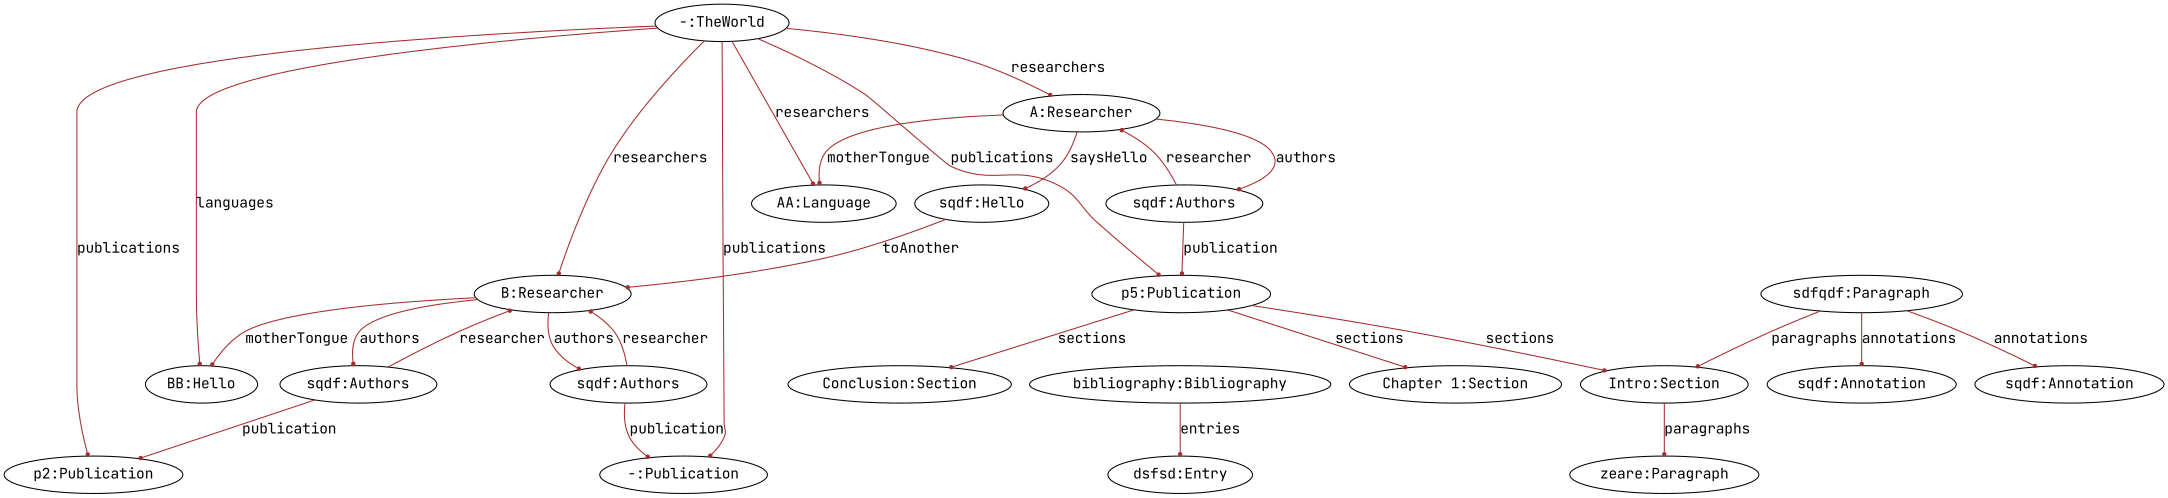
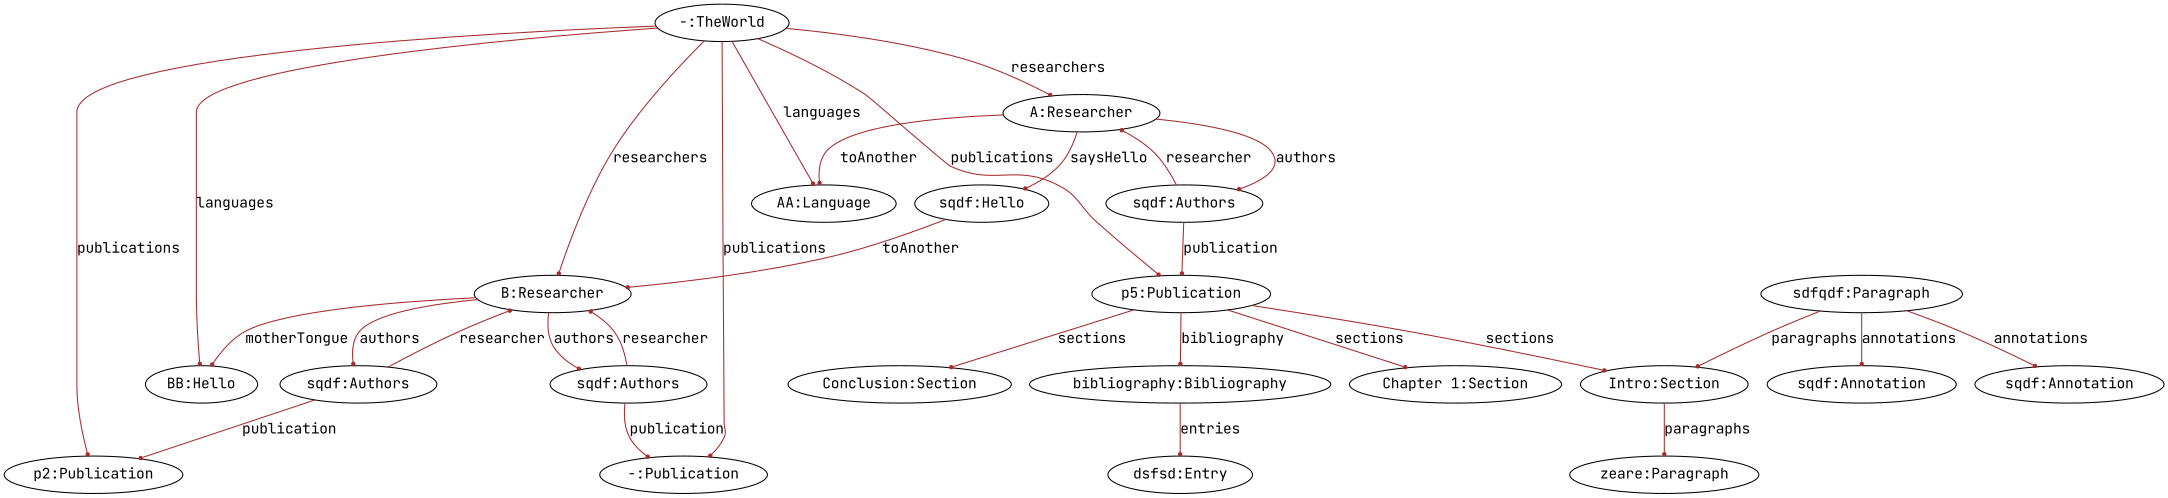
(822, 113) -> (822, 113)
(879, 158) -> (879, 158)
none -> (1181, 337)
